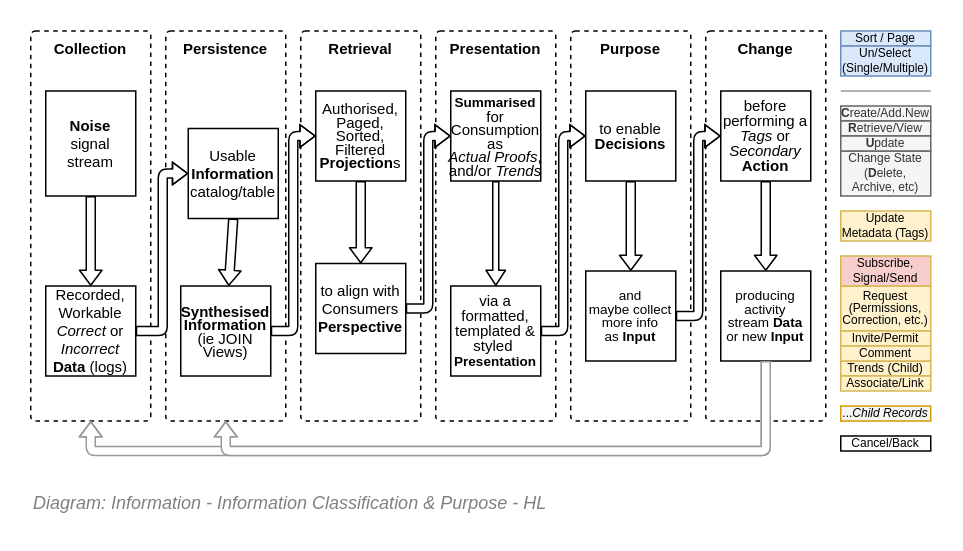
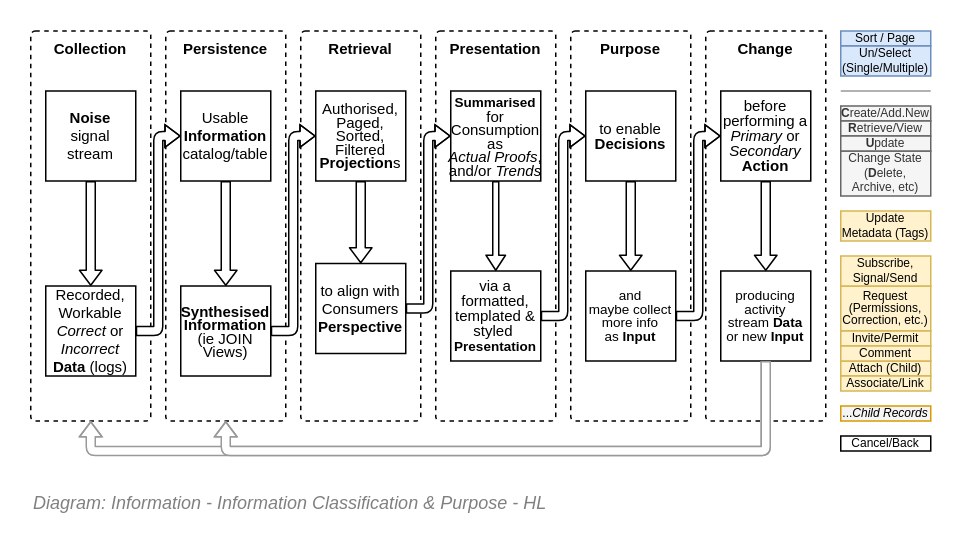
(766, 136) -> (766, 136)
(91, 143) -> (91, 136)
(233, 173) -> (226, 136)
(886, 271) -> (886, 271)
(496, 331) -> (496, 316)
(886, 368) -> (886, 368)
